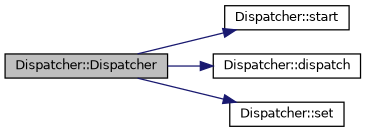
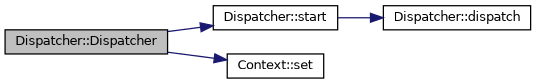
(184, 66) -> (354, 18)
(287, 114) -> (275, 66)
